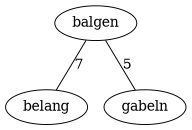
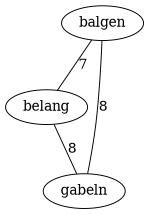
(128, 65) -> (104, 107)
none -> (65, 149)
